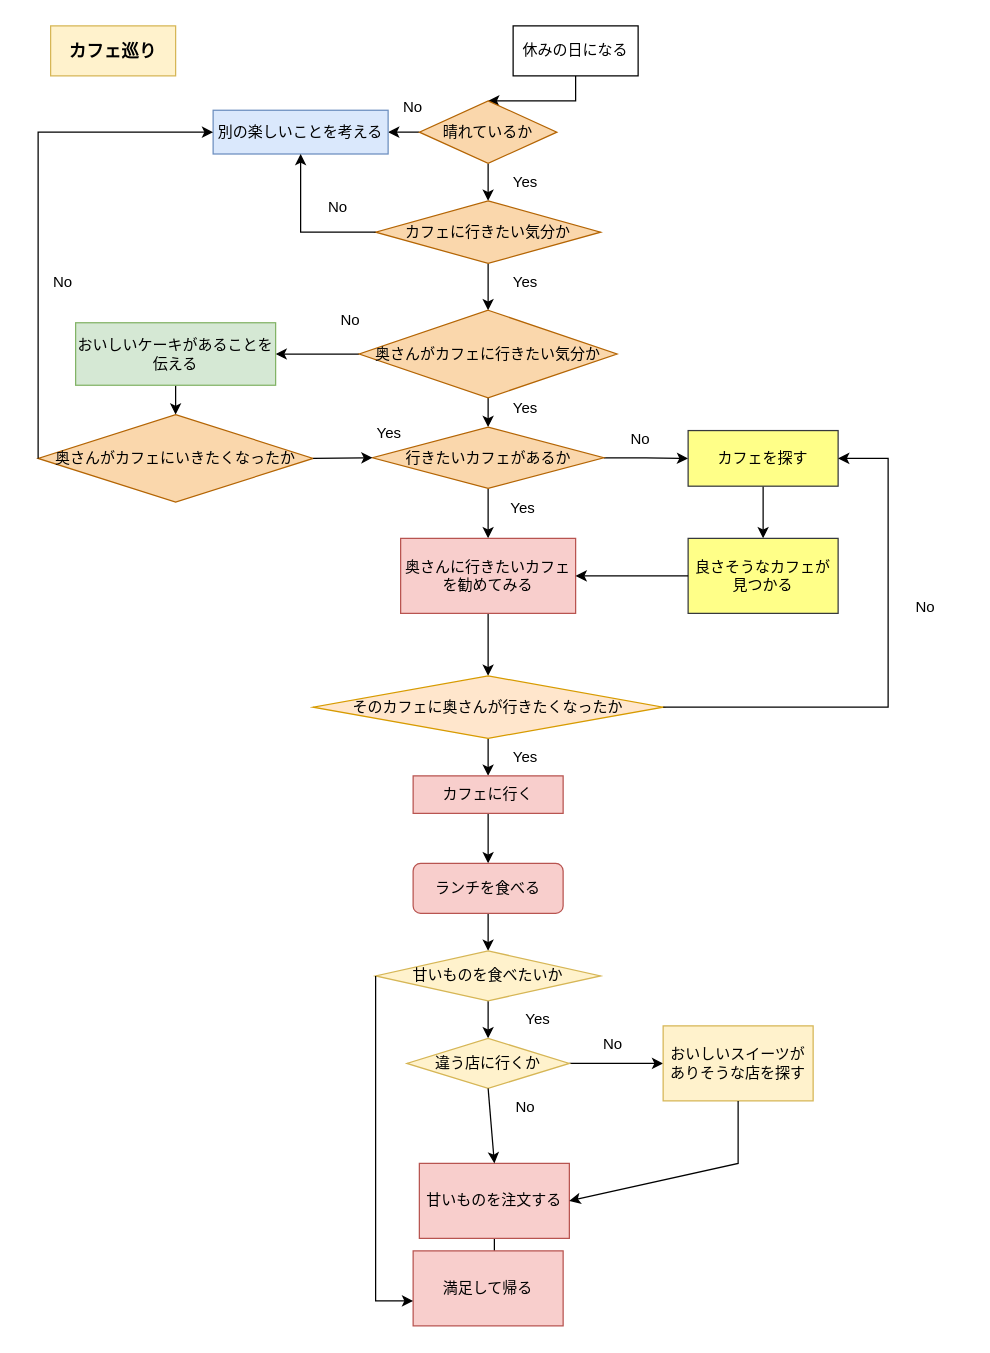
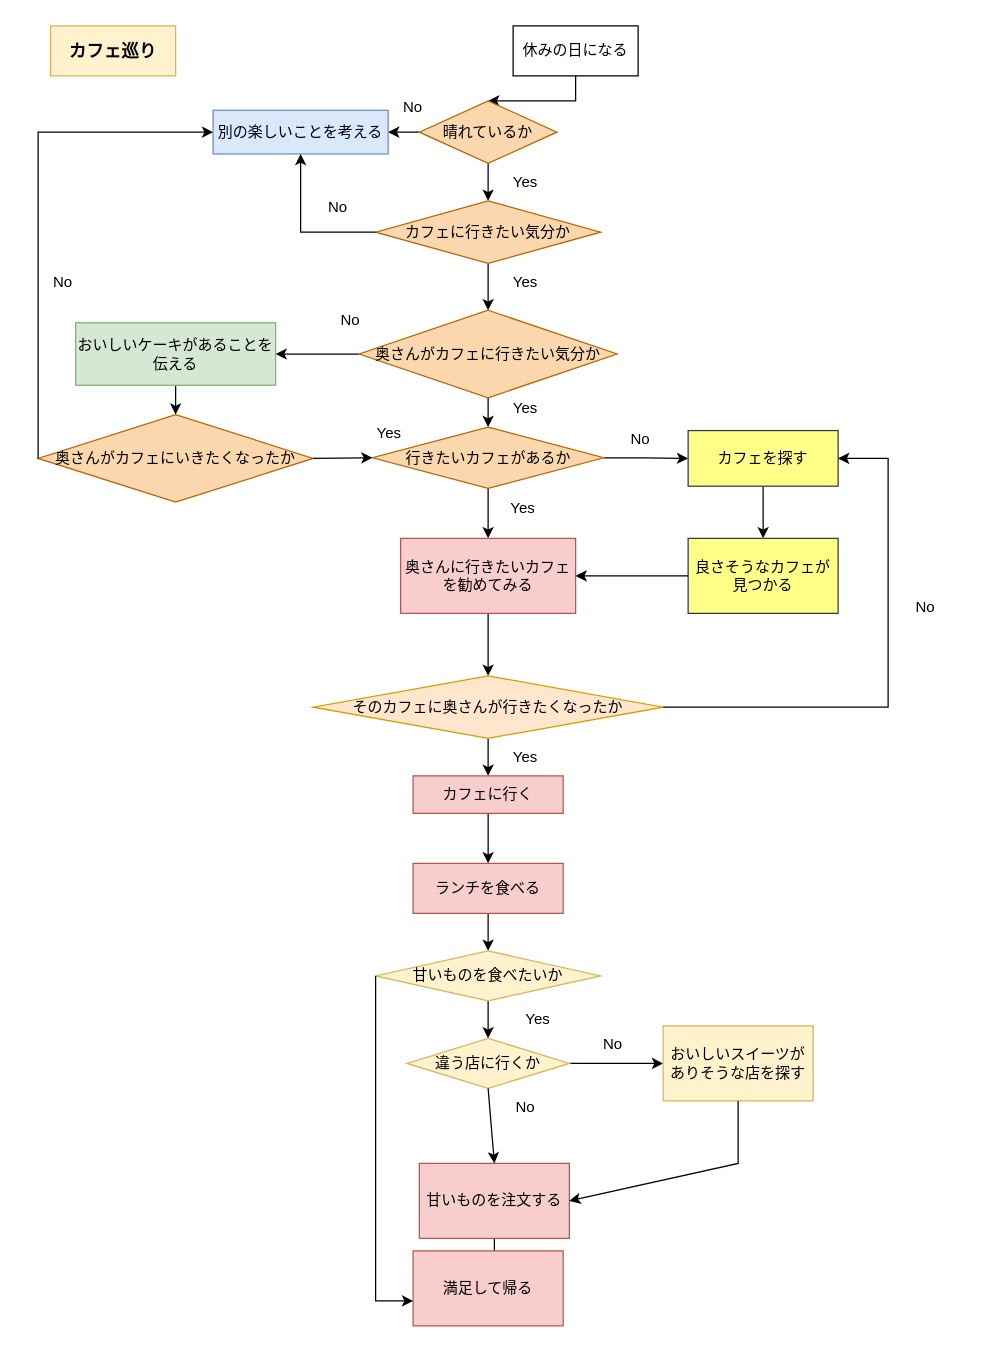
(488, 888) -> (488, 888)
